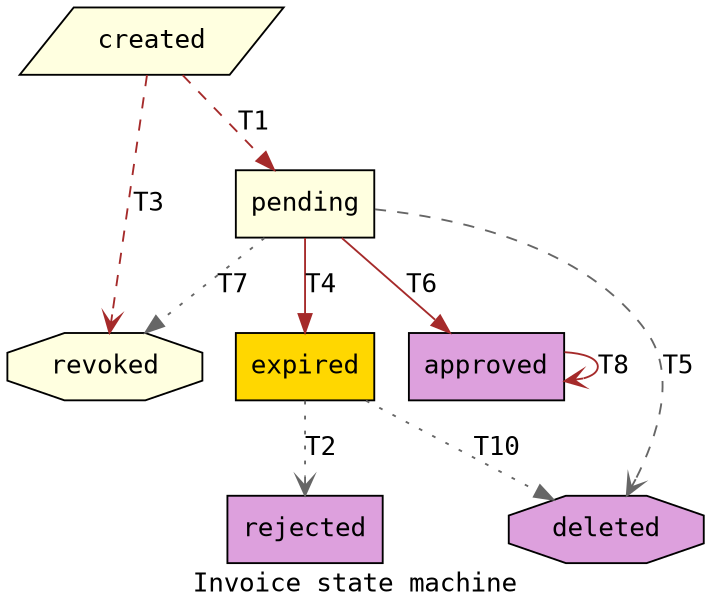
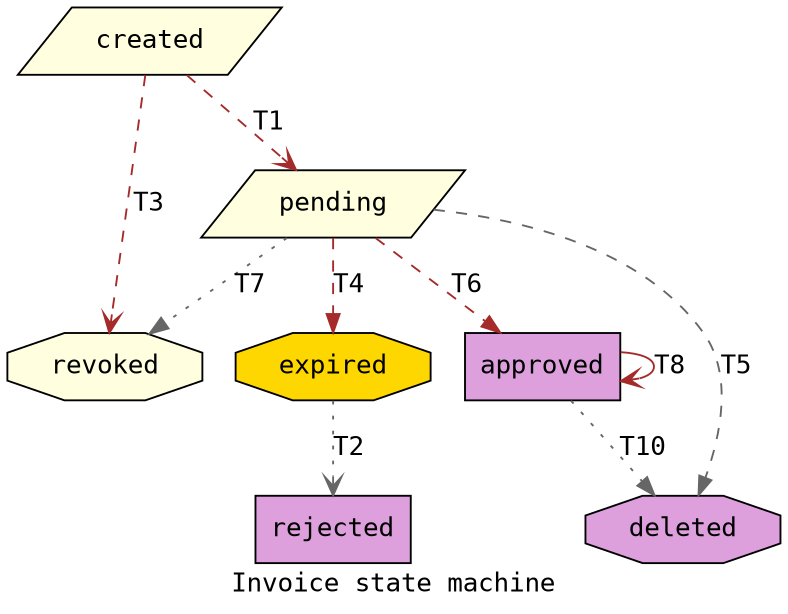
(222, 116) -> (234, 116)
(305, 204) -> (333, 204)
(305, 276) -> (333, 276)
(388, 279) -> (430, 280)
(592, 279) -> (648, 279)
(305, 367) -> (333, 367)
(451, 446) -> (606, 441)
